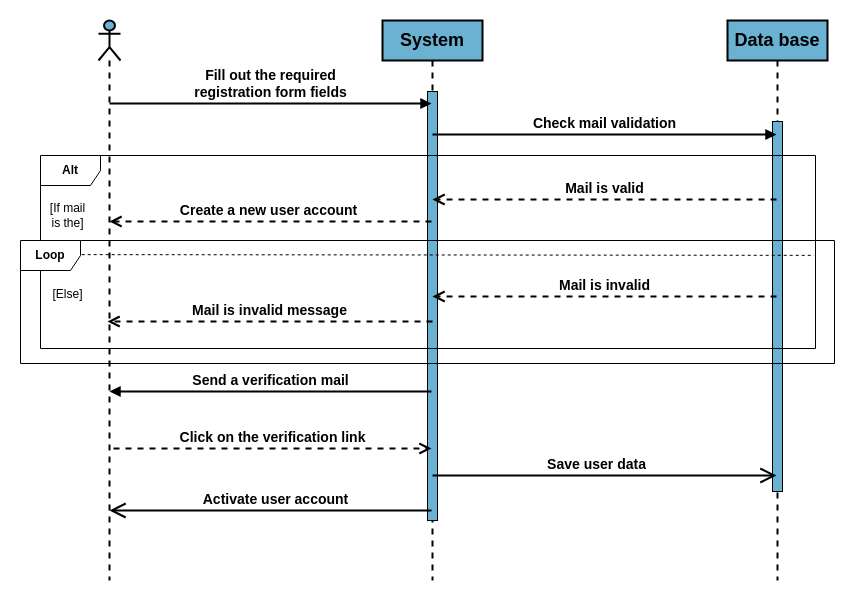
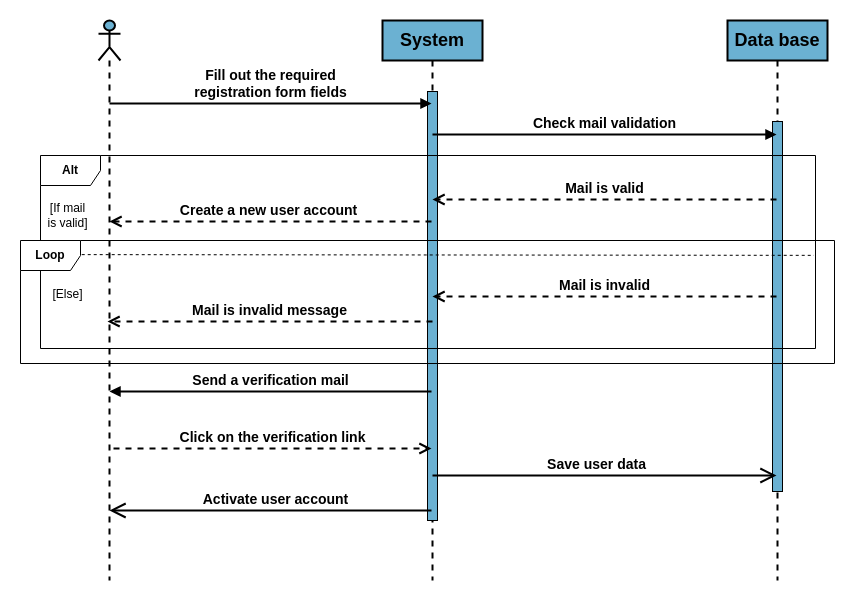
(68, 216) -> (68, 216)
